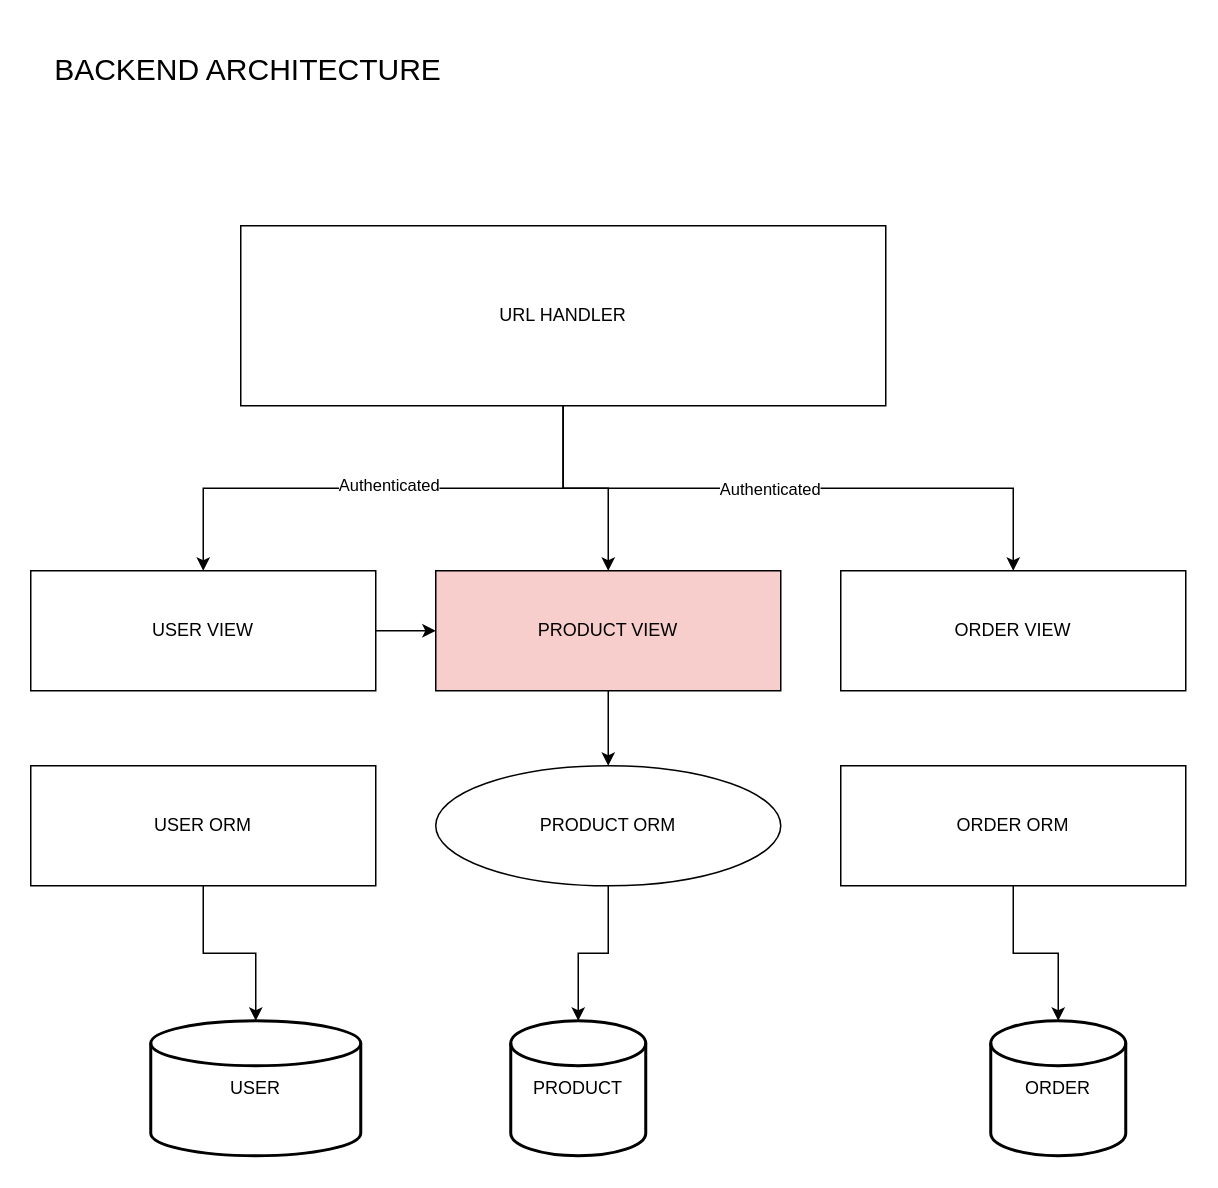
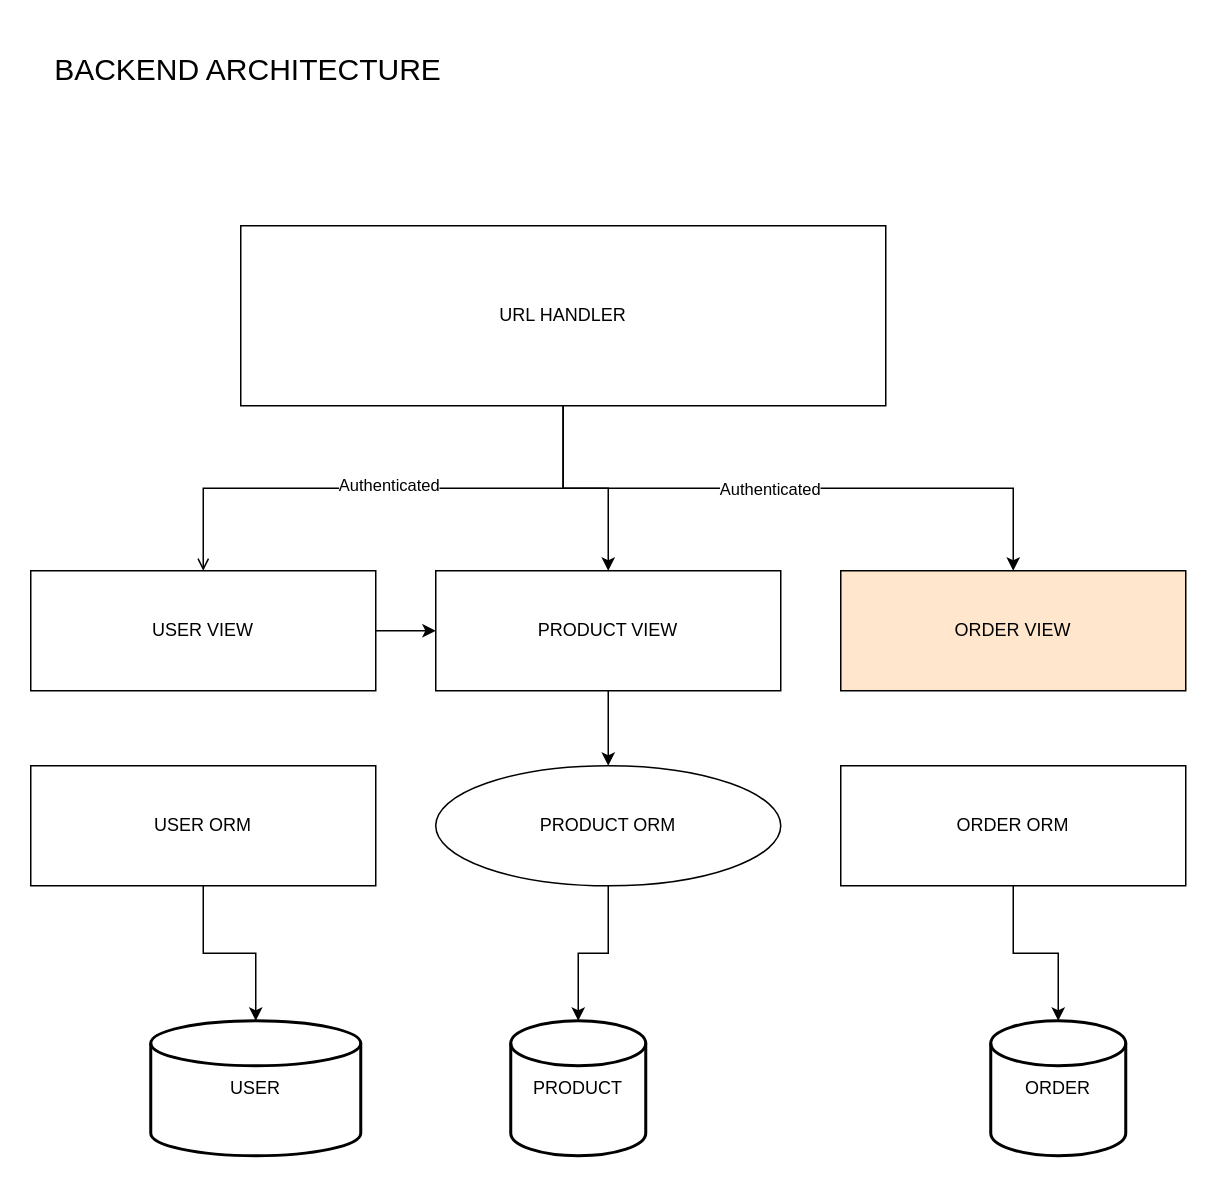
(203, 559) -> (203, 561)
(608, 631) -> (608, 631)
(1013, 631) -> (1013, 631)
